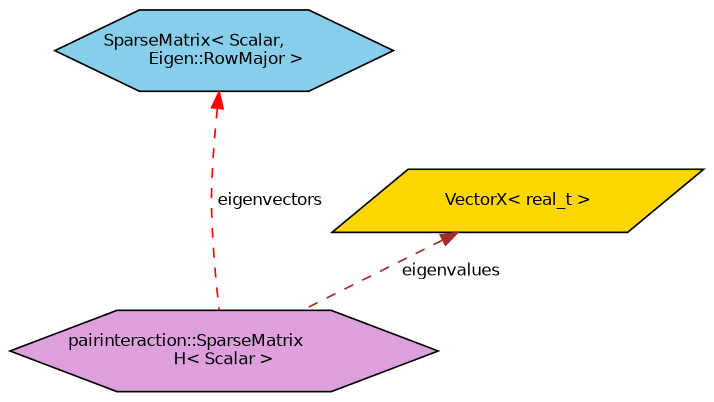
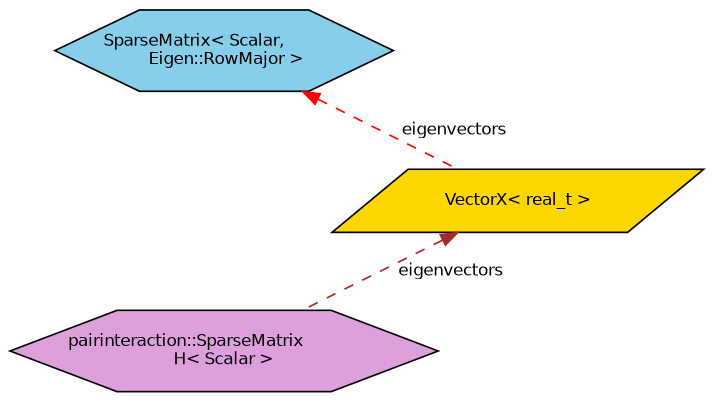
(212, 209) -> (388, 134)
(449, 271) -> (449, 271)
